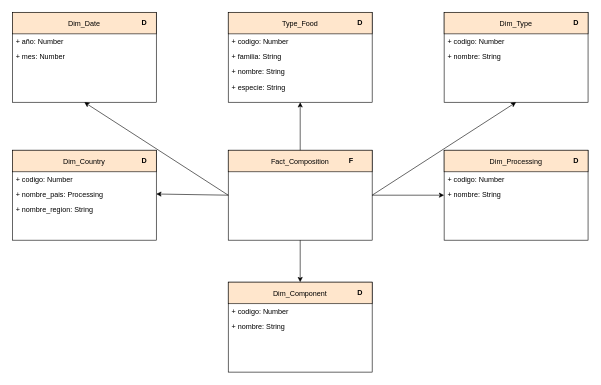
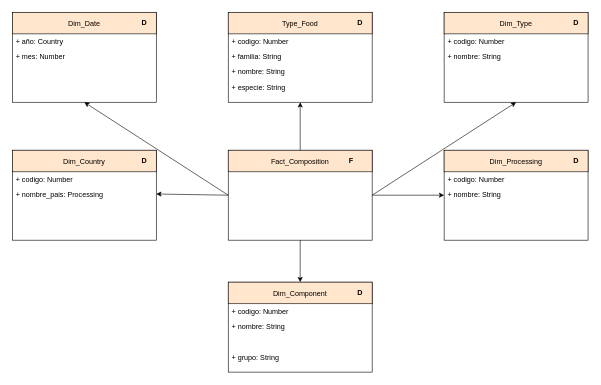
(39, 42) -> (41, 42)
(84, 210) -> none
none -> (300, 357)
